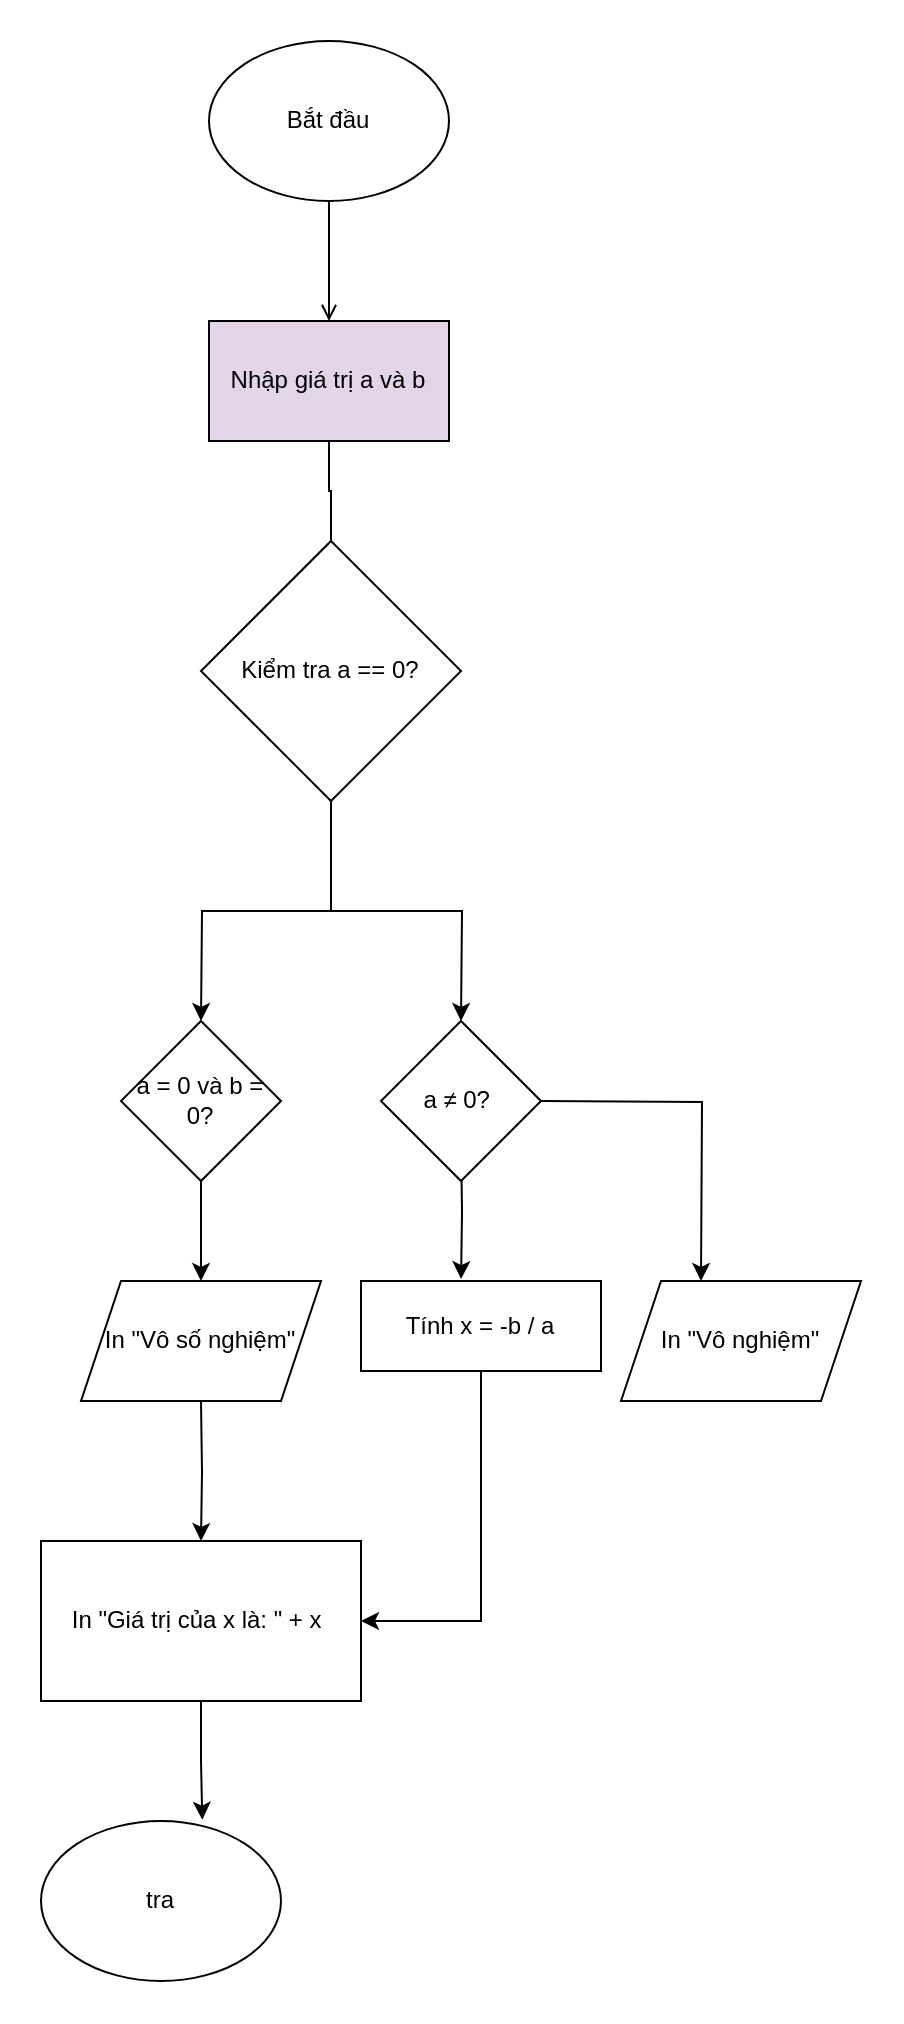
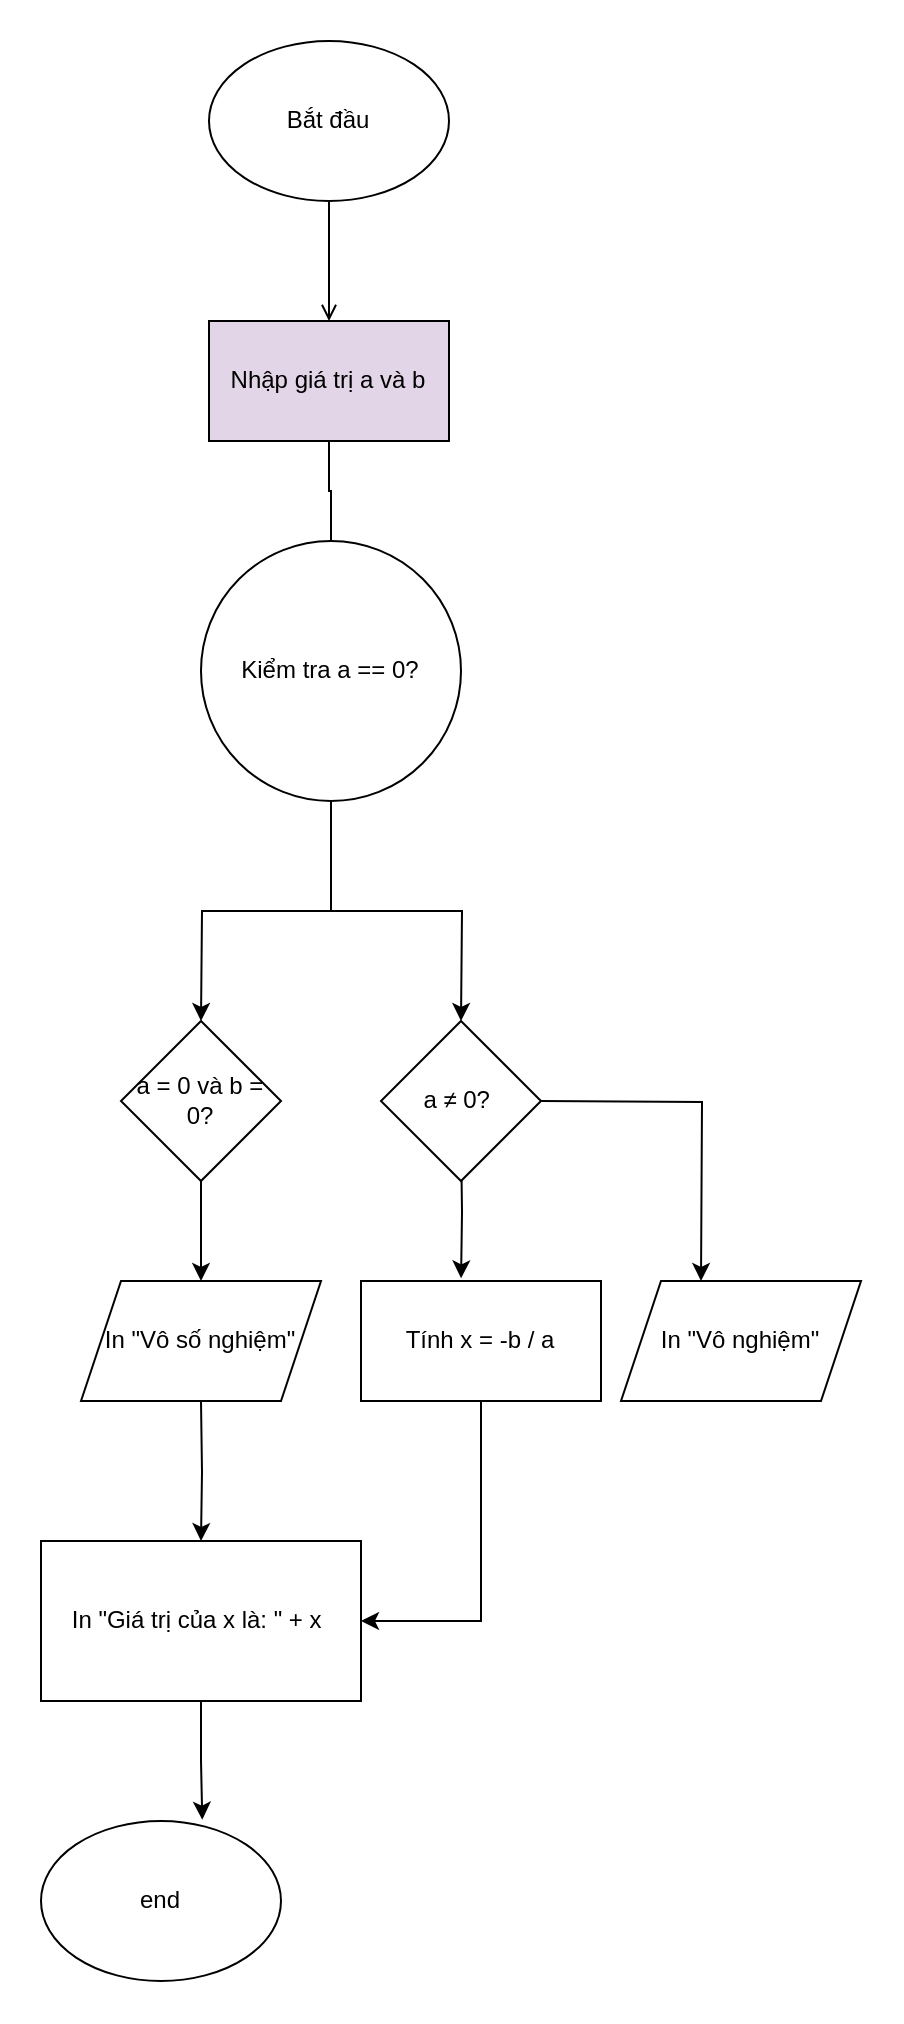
(331, 671) -> (331, 671)
(481, 1326) -> (481, 1341)
(161, 1901) -> (161, 1901)
